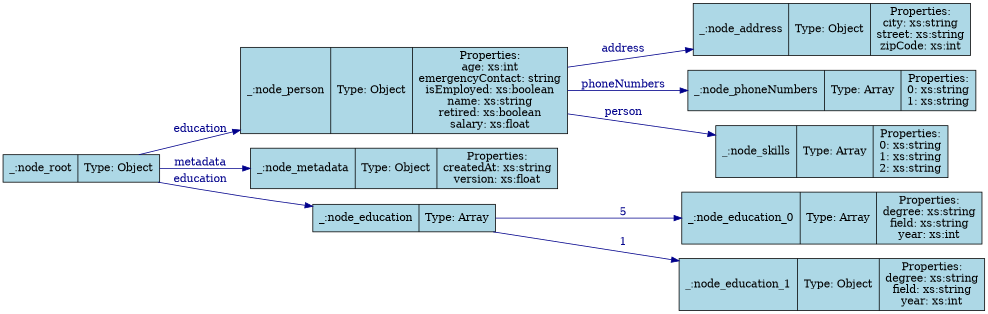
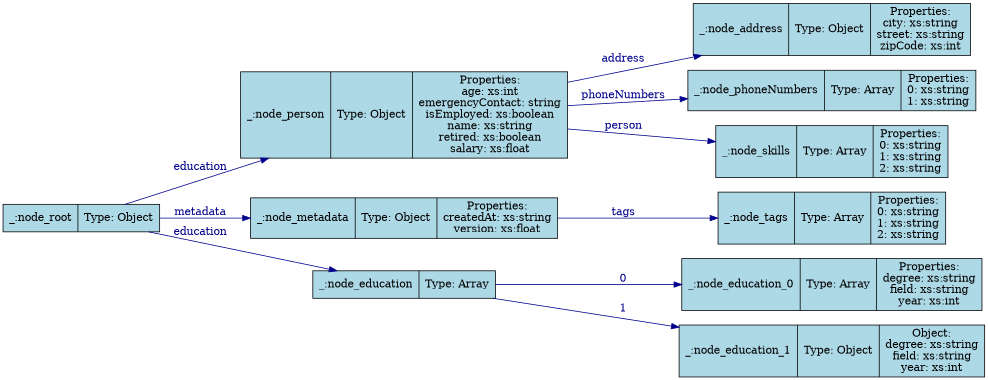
(623, 212) -> (623, 279)
none -> (832, 218)
(932, 267) -> (932, 333)
